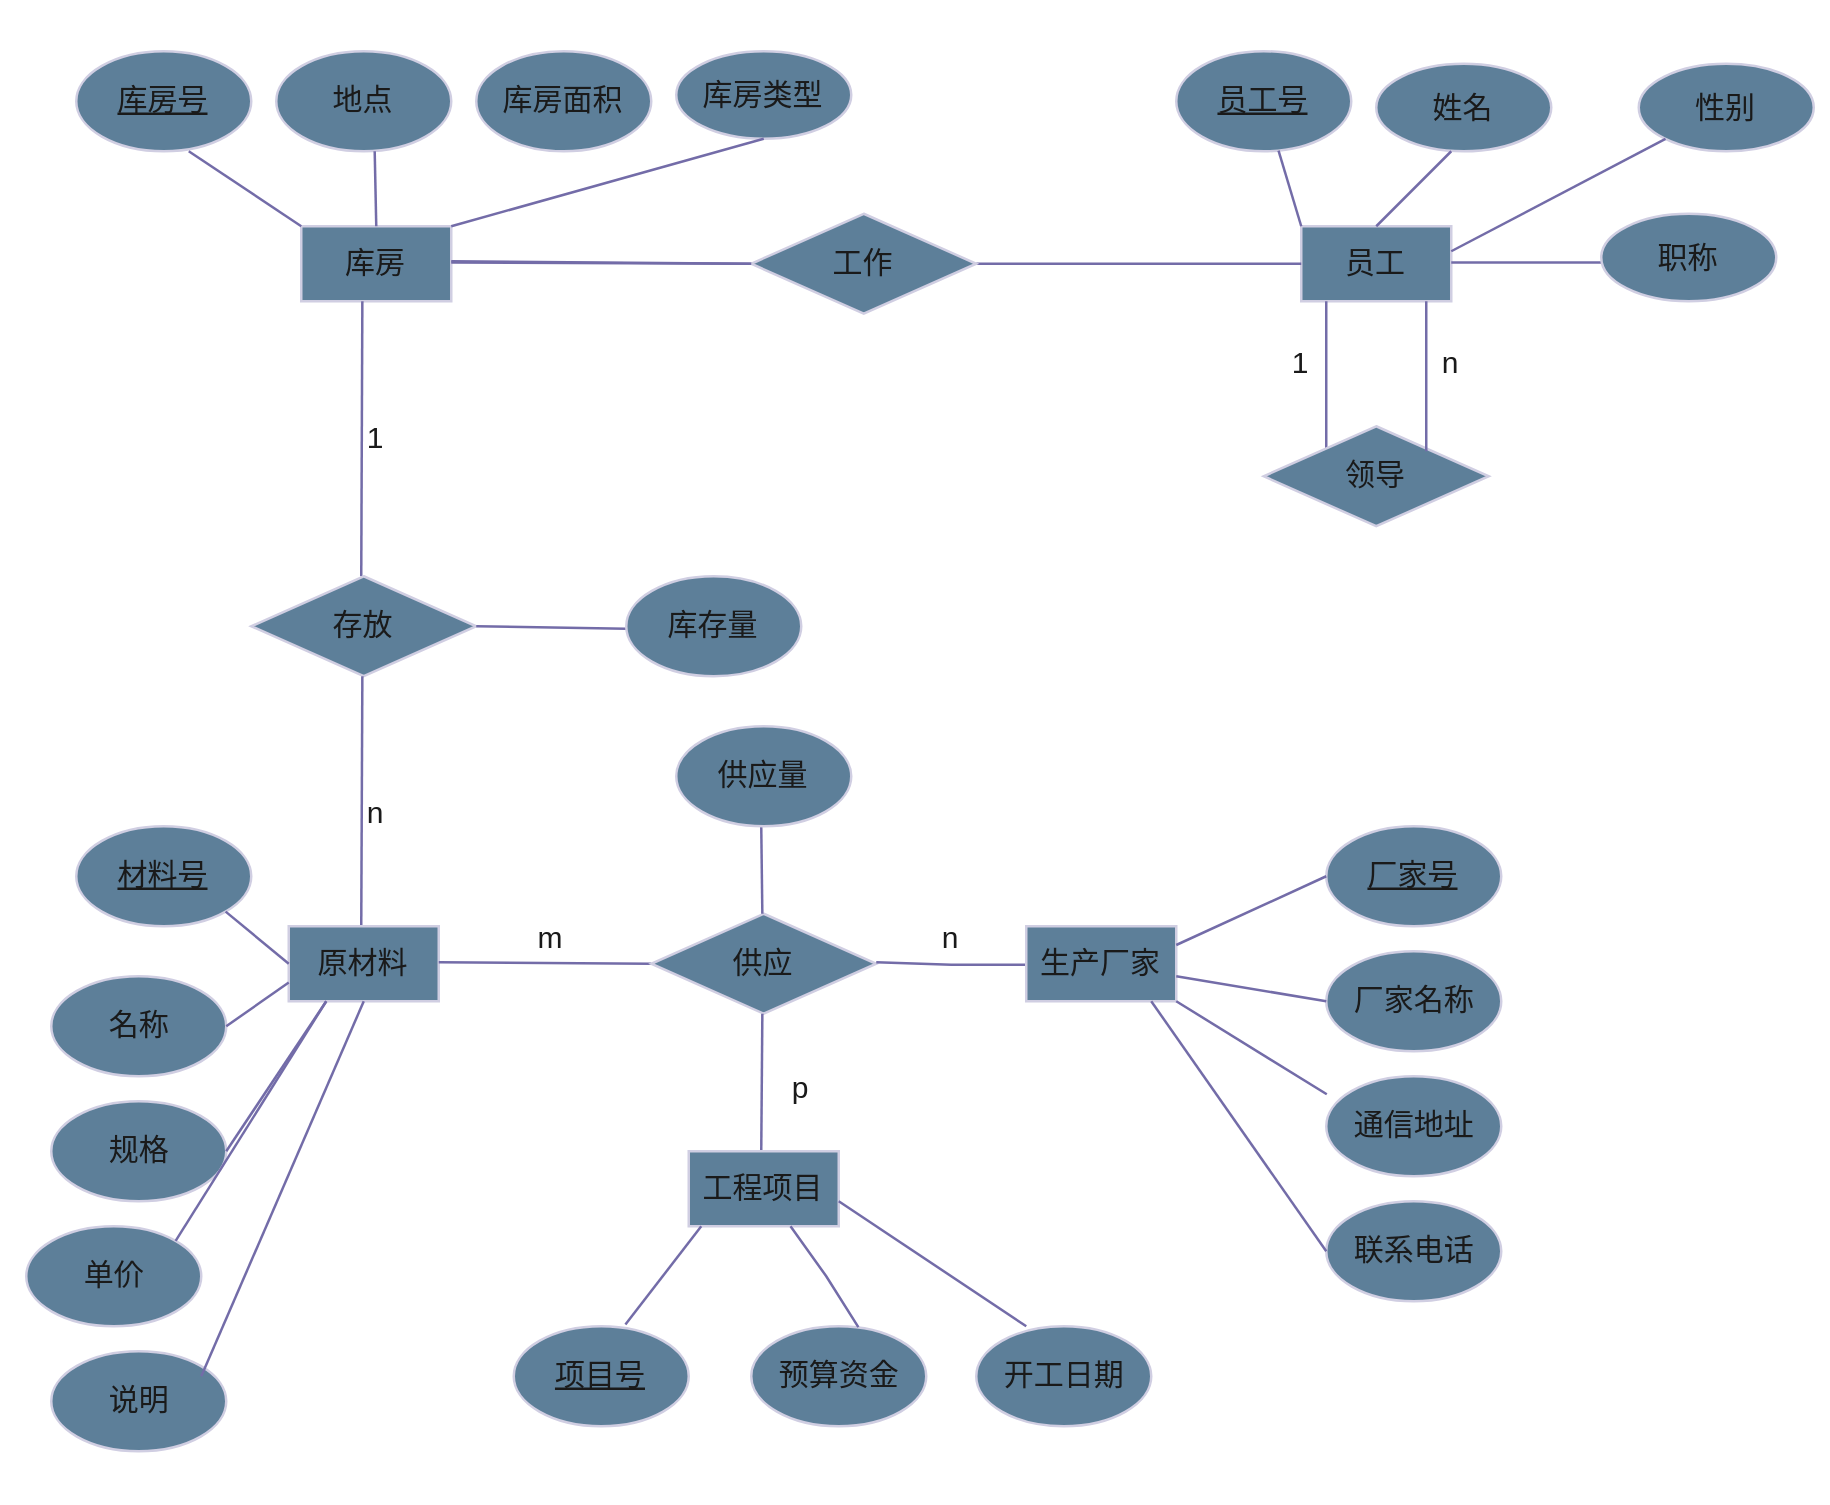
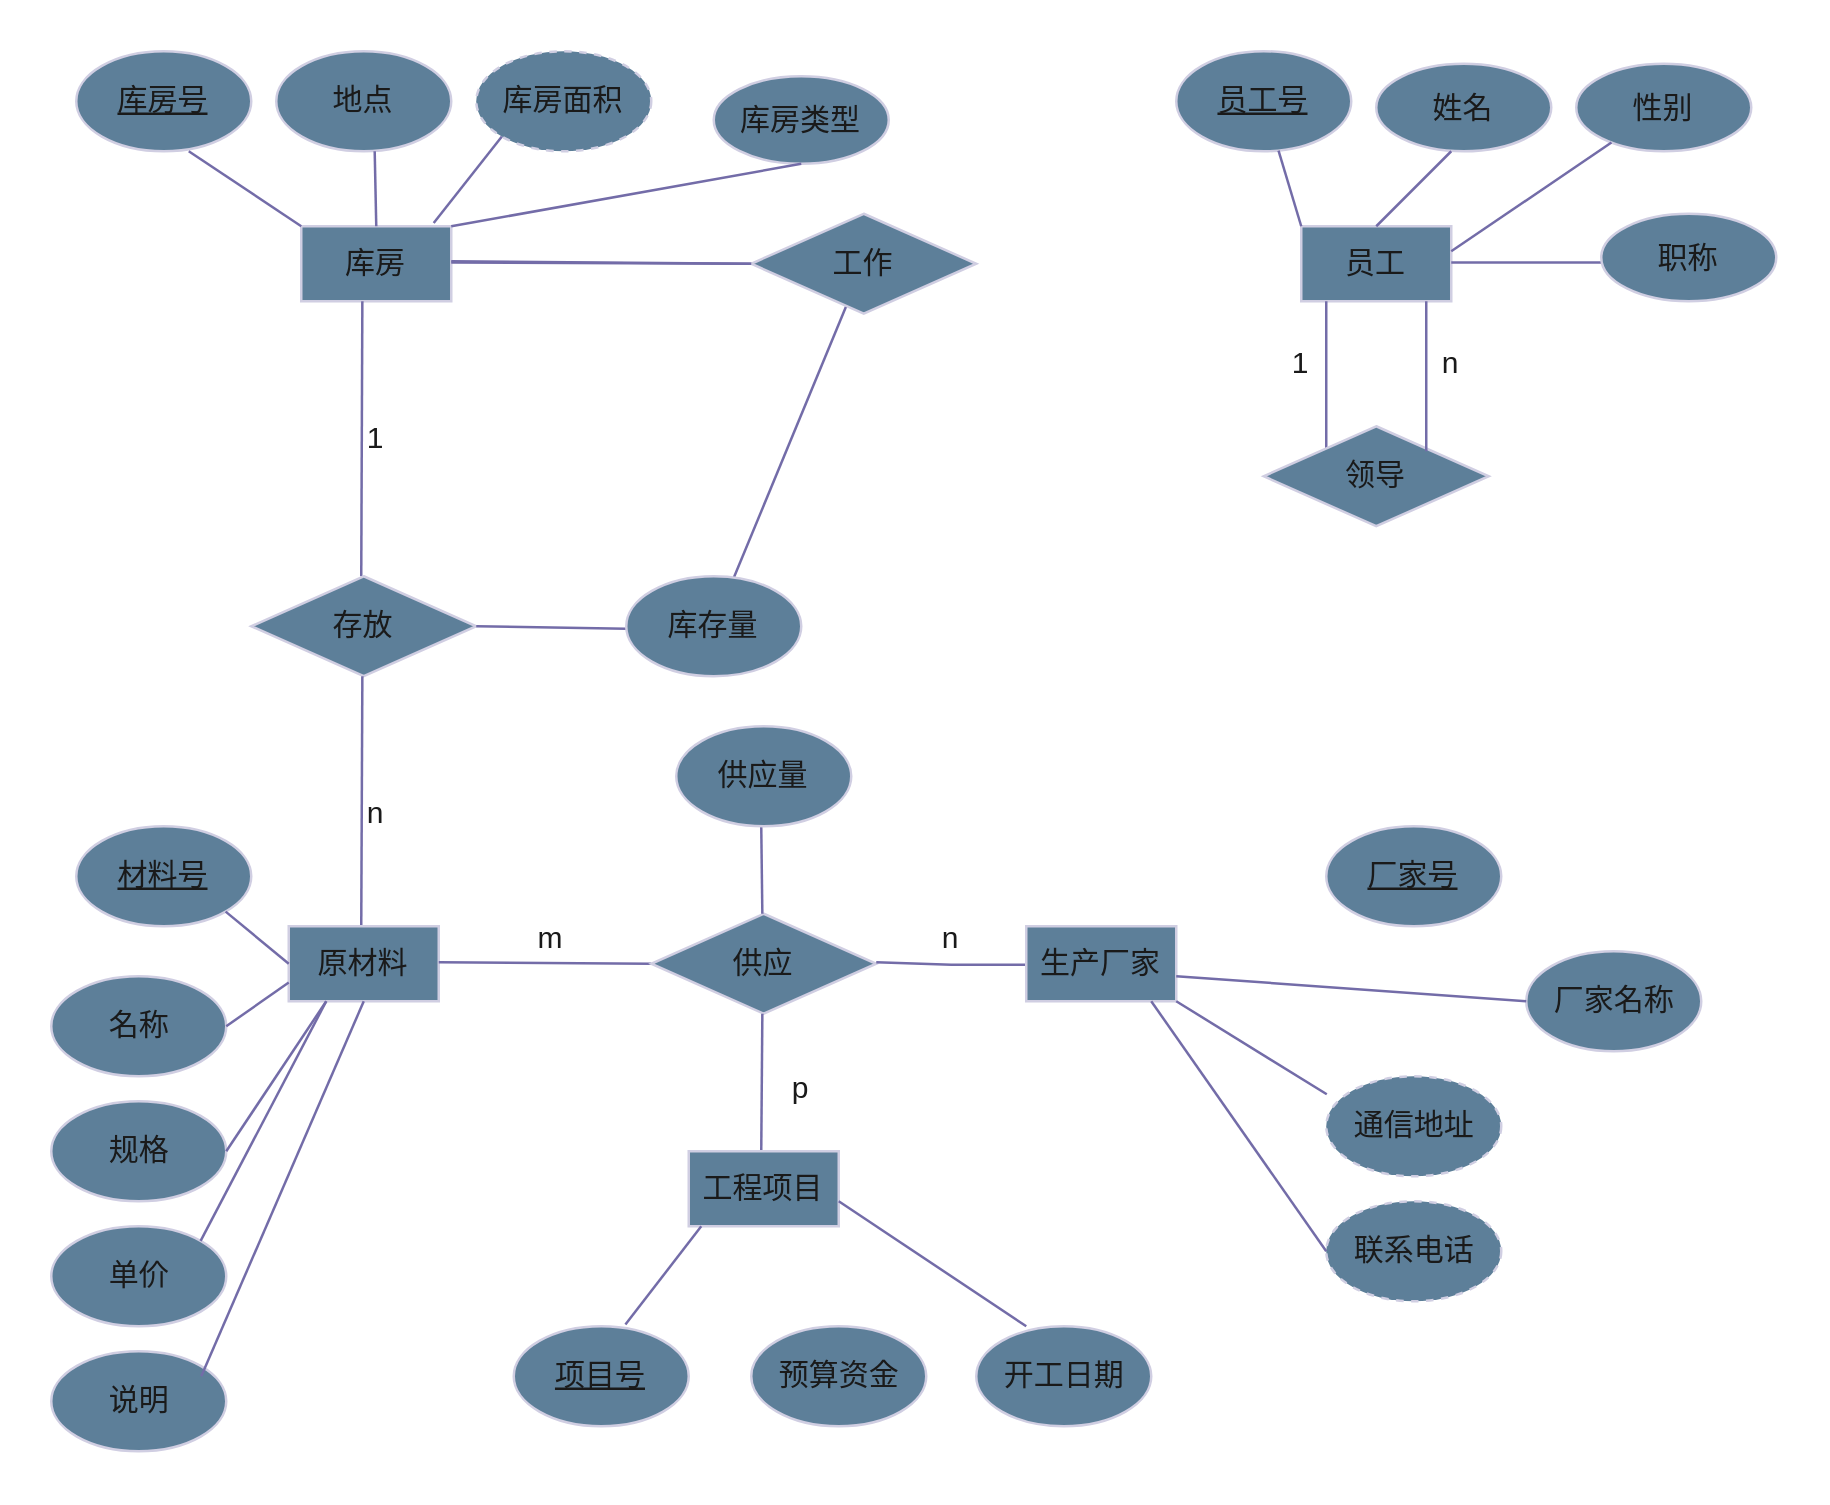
(764, 95) -> (801, 120)
(564, 101) -> (564, 101)
(1726, 108) -> (1664, 108)
none -> (468, 180)
(1138, 264) -> (790, 441)
(1251, 911) -> none
(1414, 1001) -> (1614, 1001)
(1414, 1126) -> (1414, 1126)
(1414, 1251) -> (1414, 1251)
(114, 1276) -> (139, 1276)
(826, 1276) -> none
